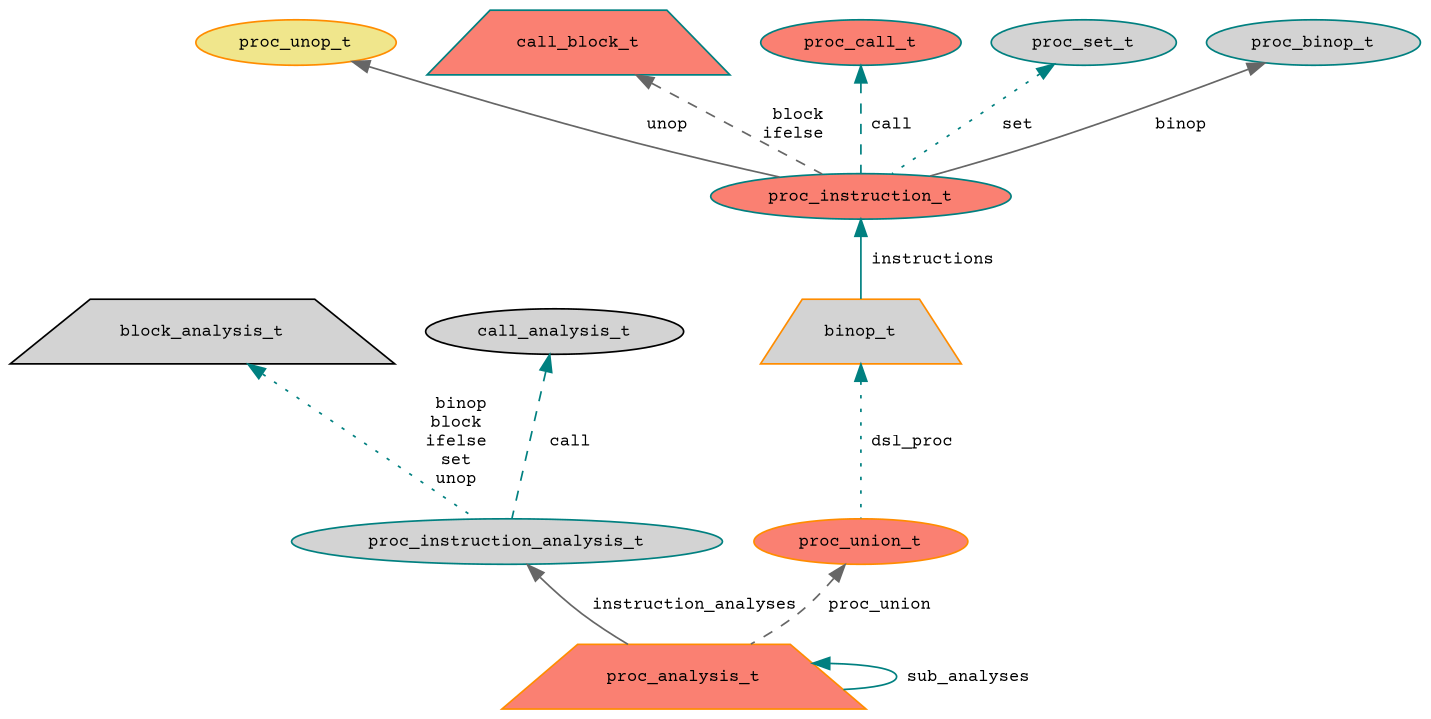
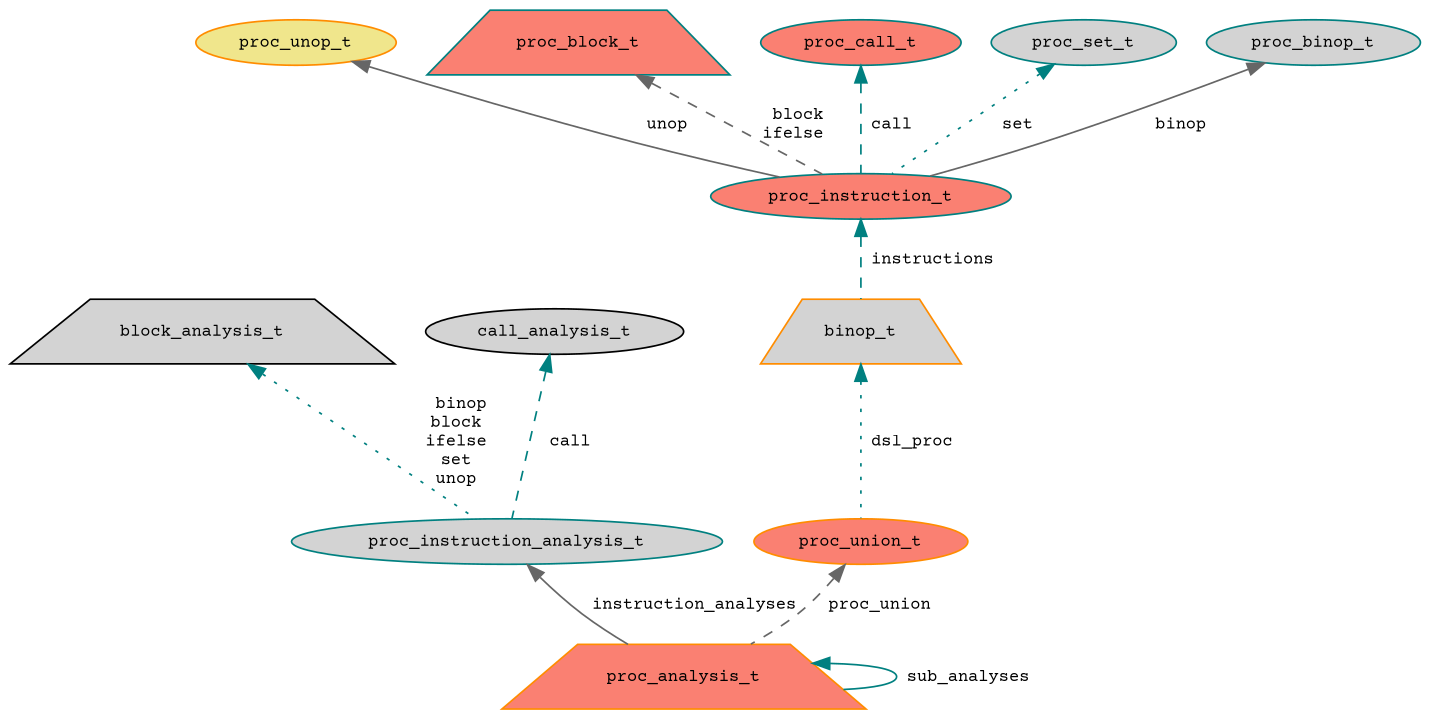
(578, 43) -> (578, 43)
(861, 268) -> (861, 268)
